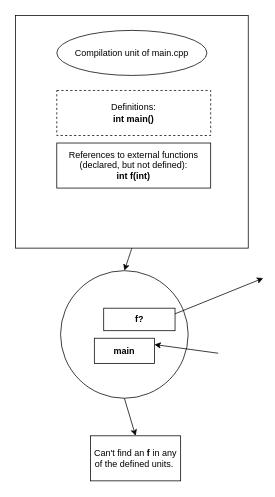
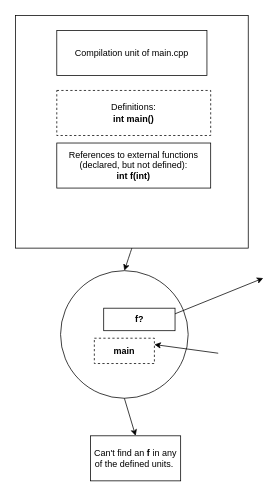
(132, 53) -> (132, 53)
(124, 351) -> (124, 351)
